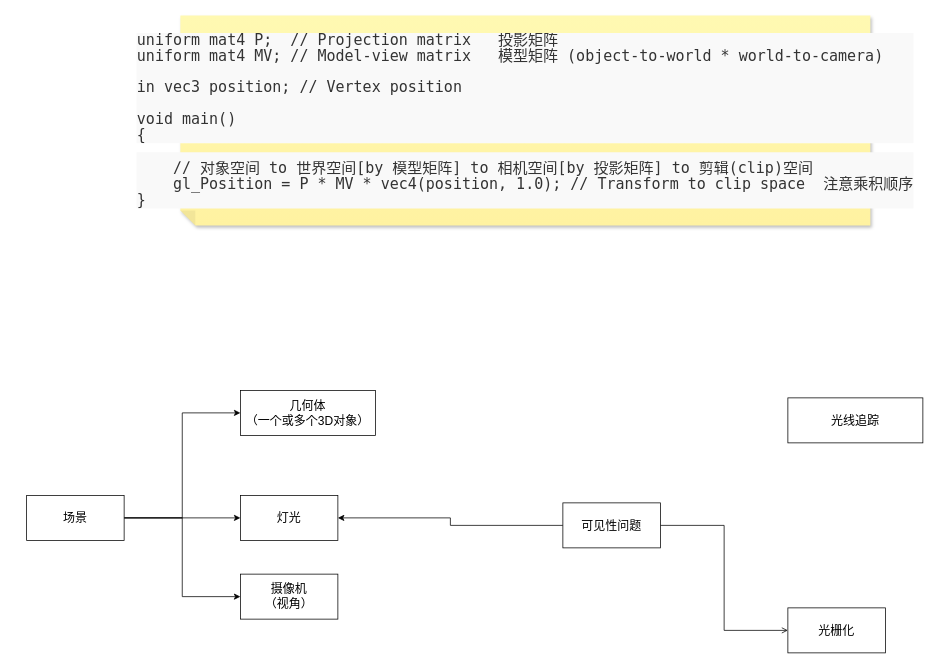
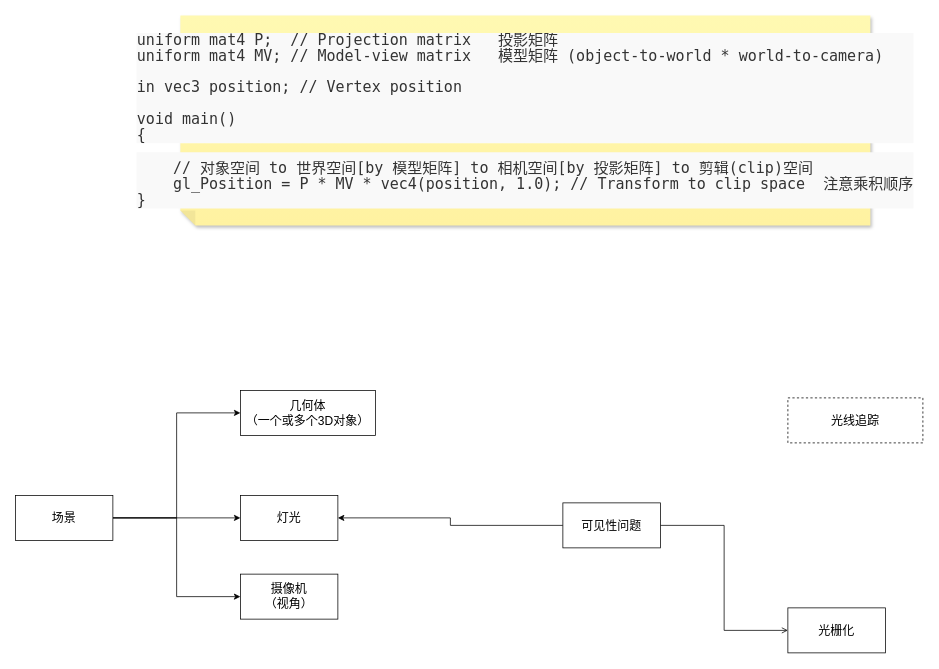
(855, 420) -> (855, 420)
(75, 518) -> (64, 518)
